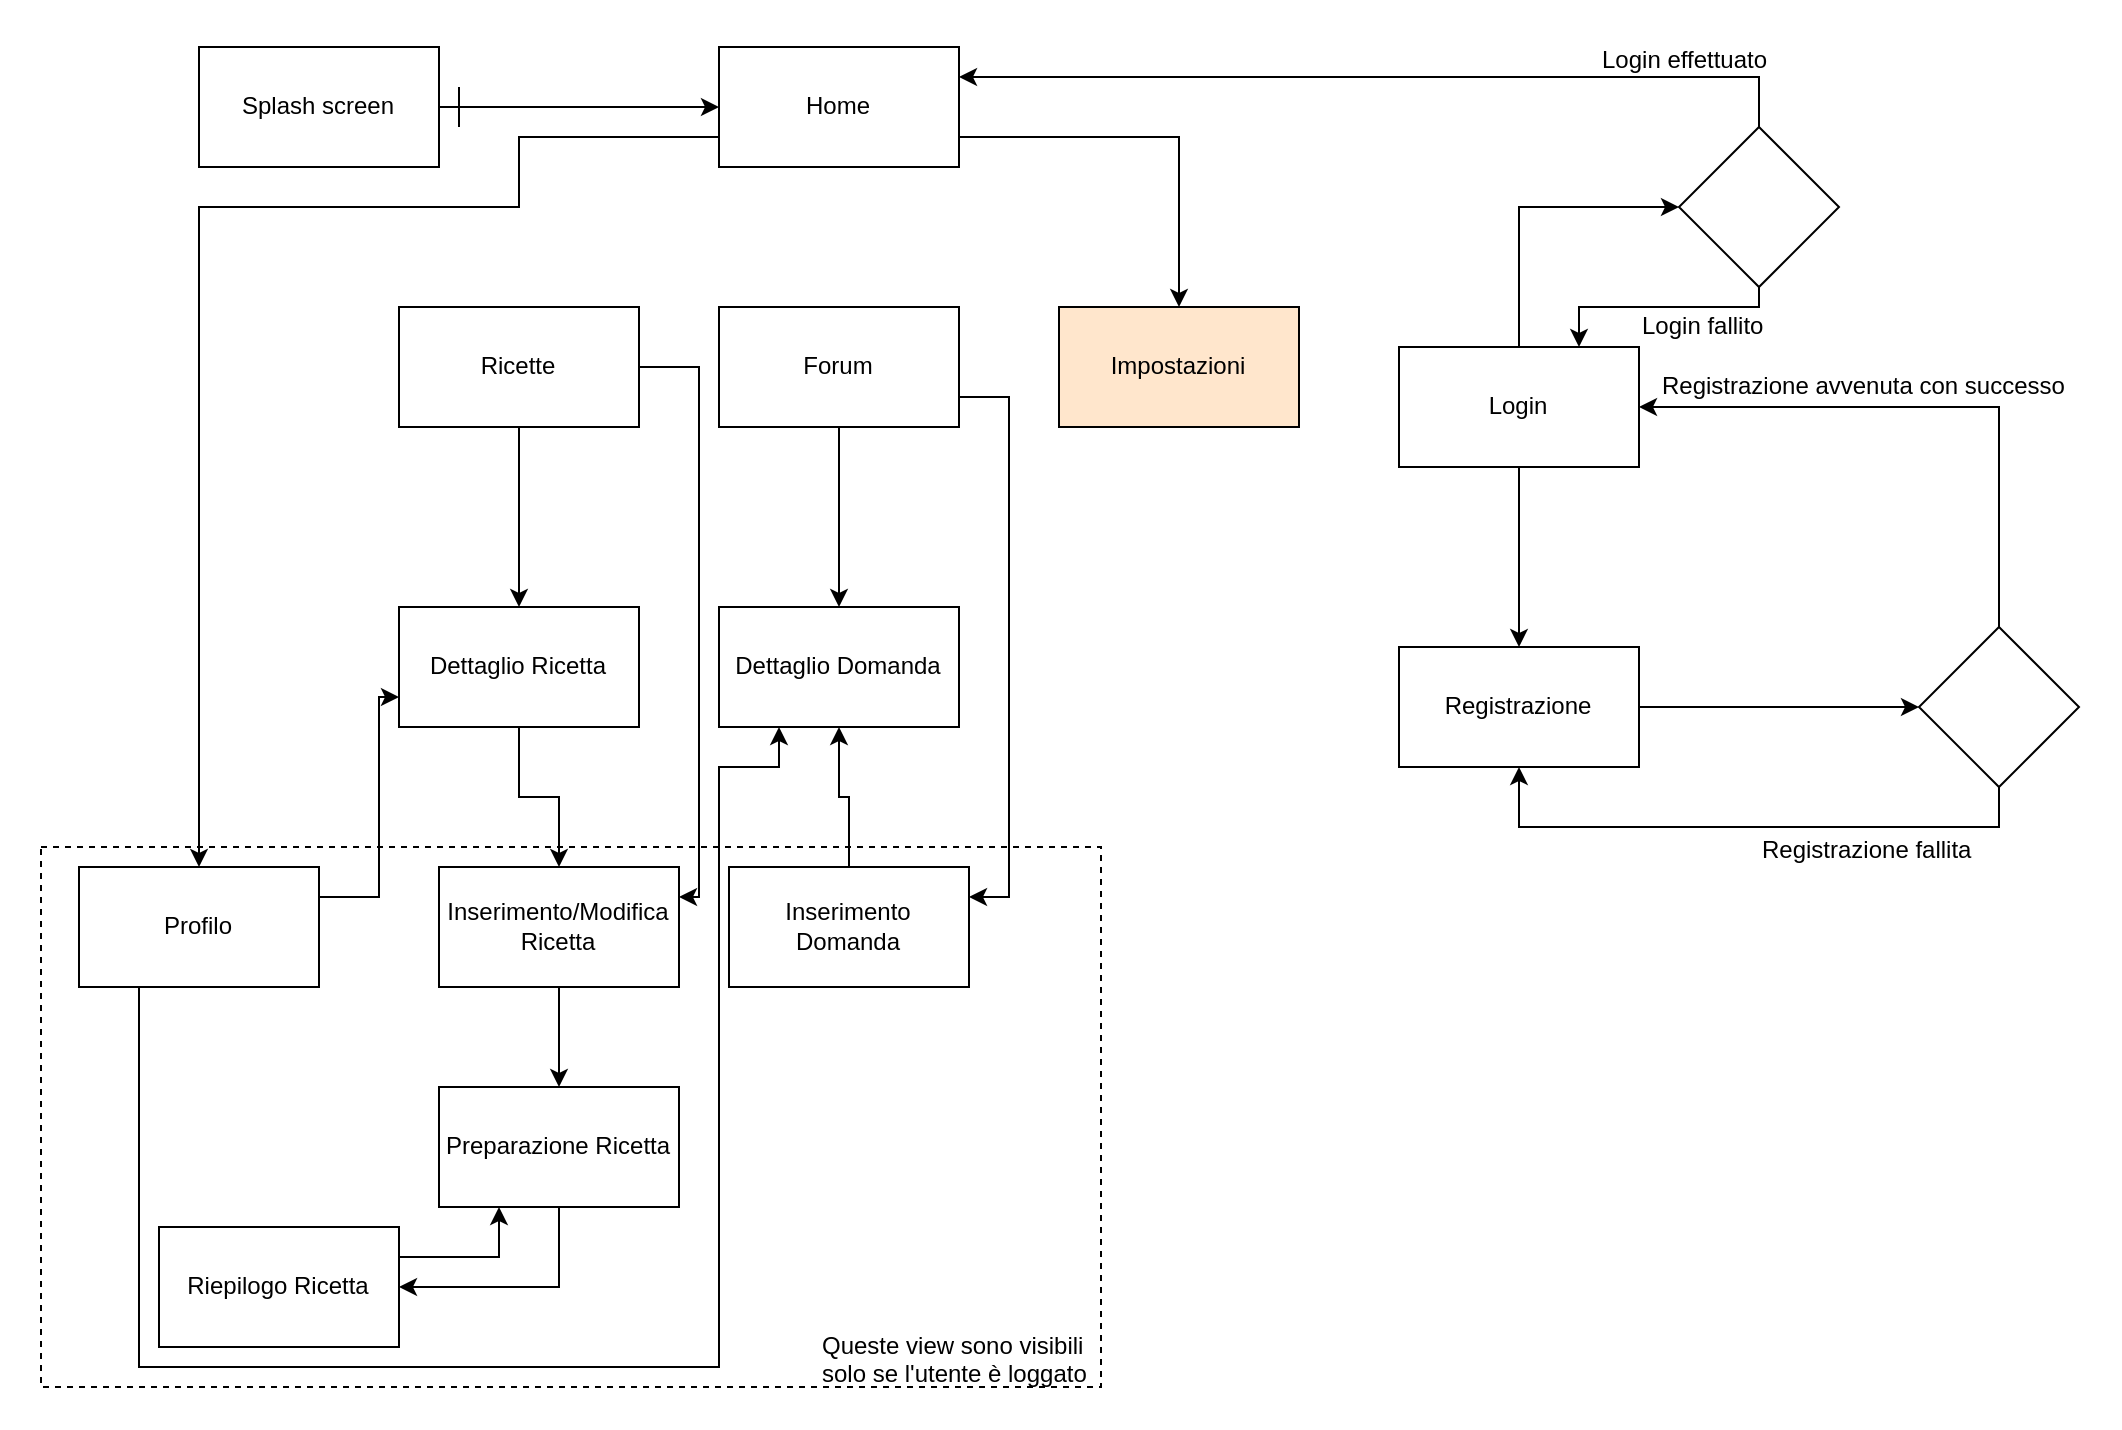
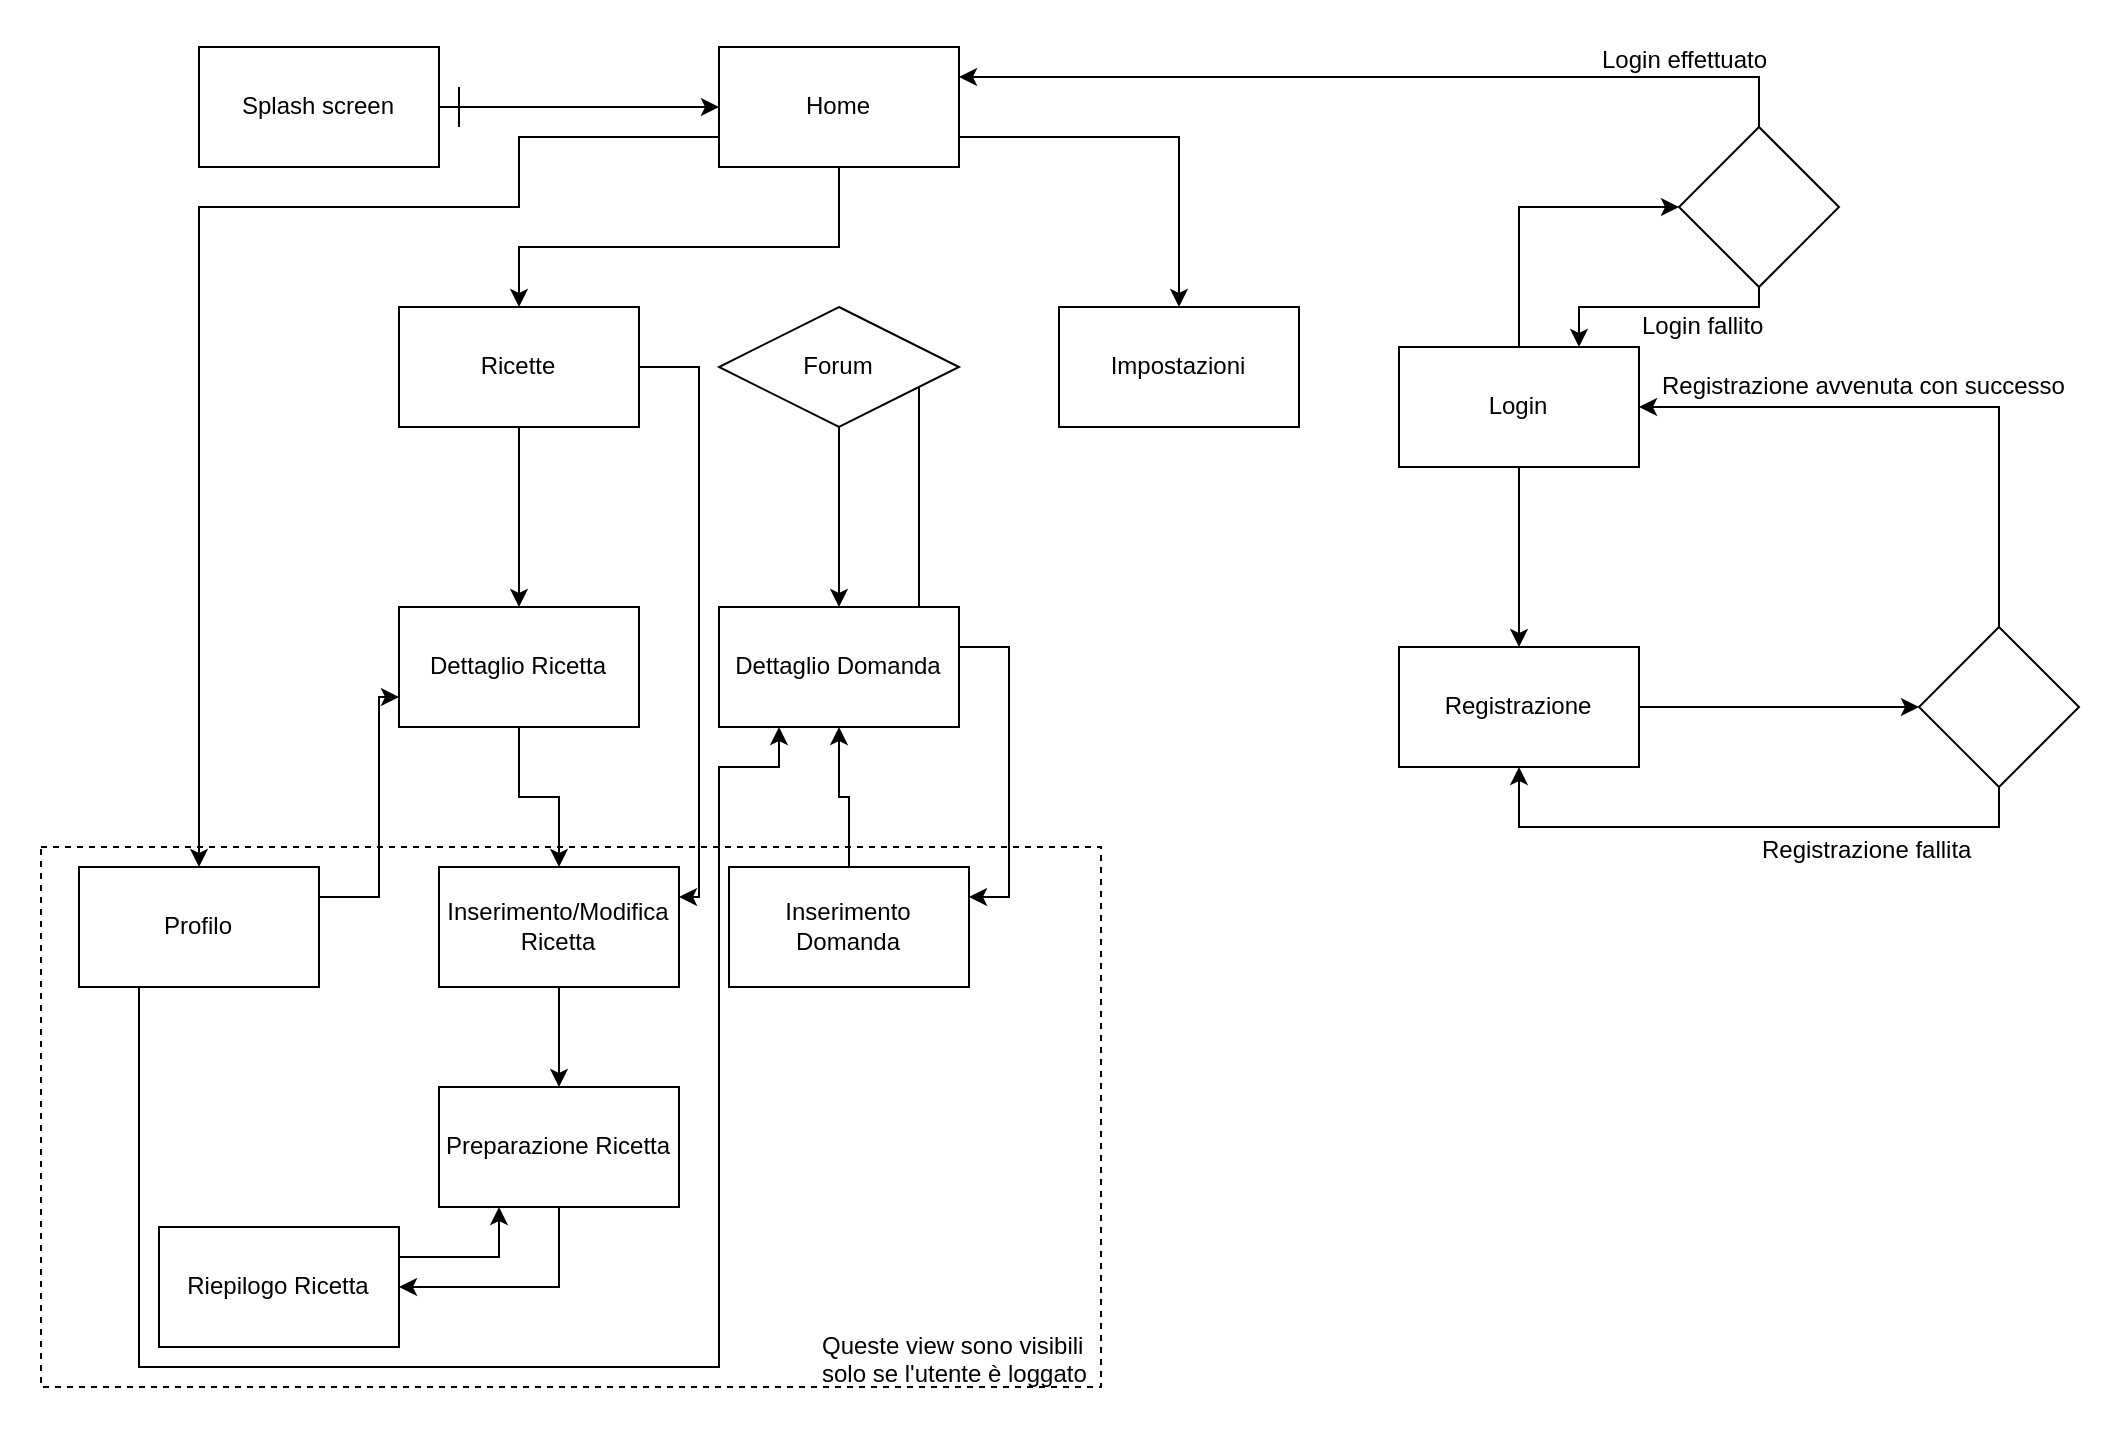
none -> (696, 247)
(839, 367) -> (839, 367)
(1179, 367) -> (1179, 367)
